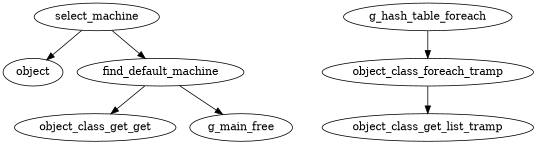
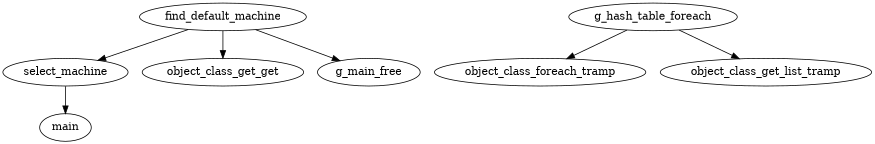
(126, 42) -> (147, 44)
(33, 72) -> (65, 127)
(428, 96) -> (706, 43)
